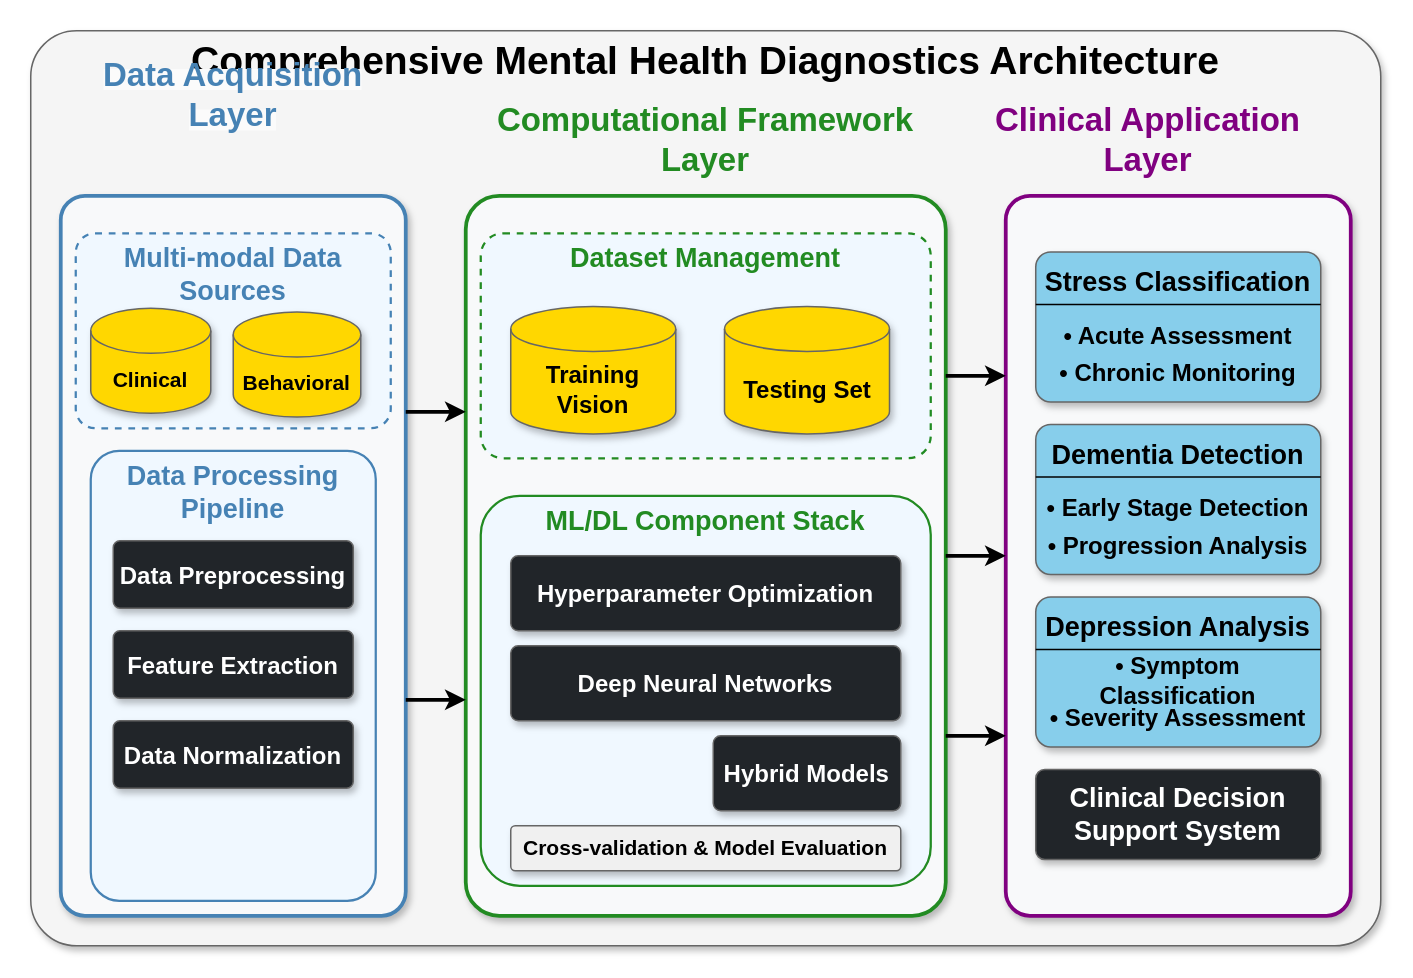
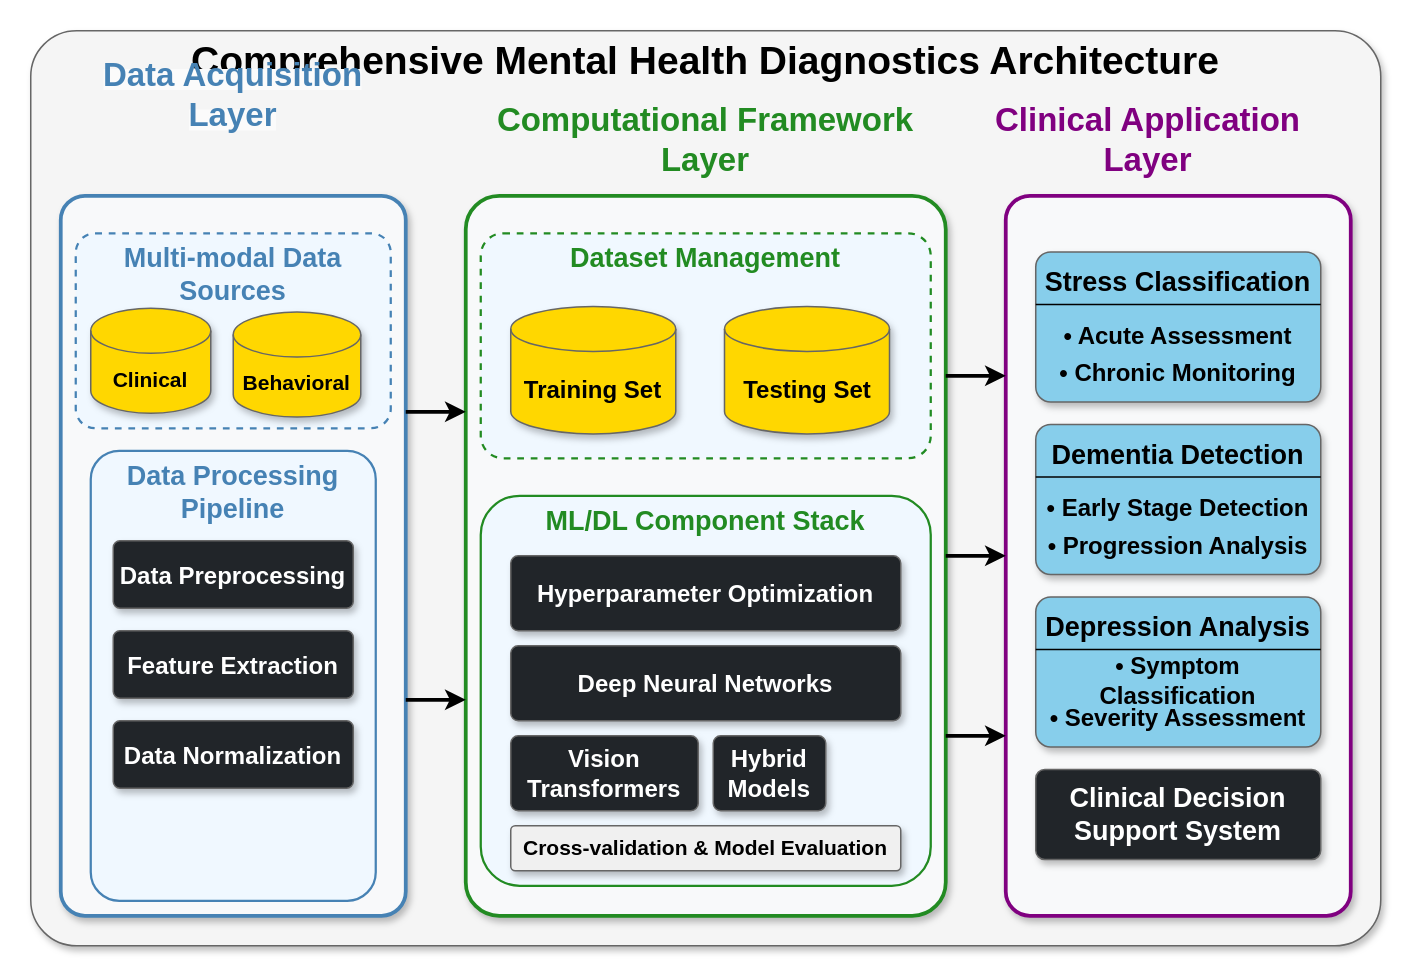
(593, 389) -> (593, 389)
none -> (605, 773)
(807, 773) -> (770, 773)
